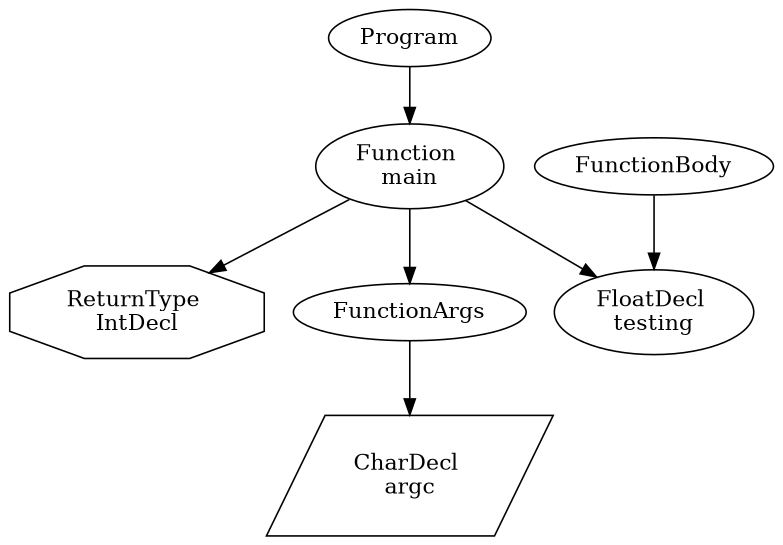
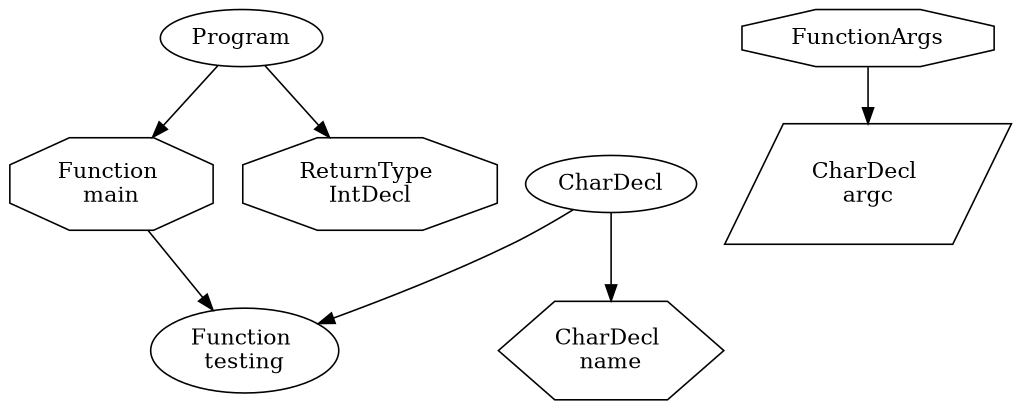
(410, 166) -> (111, 184)
(654, 166) -> (611, 184)
(286, 232) -> (292, 96)
(410, 238) -> none
(410, 312) -> (868, 38)
(654, 312) -> (245, 351)
none -> (611, 351)
